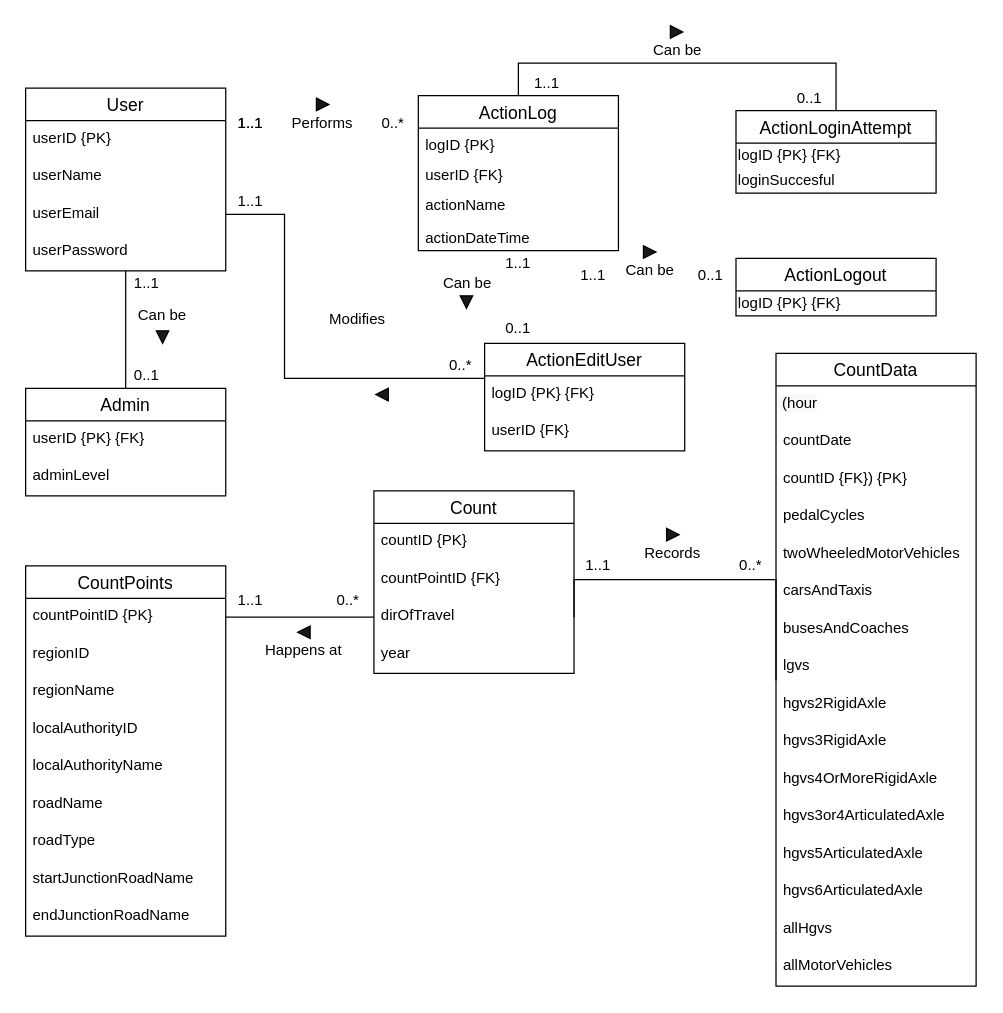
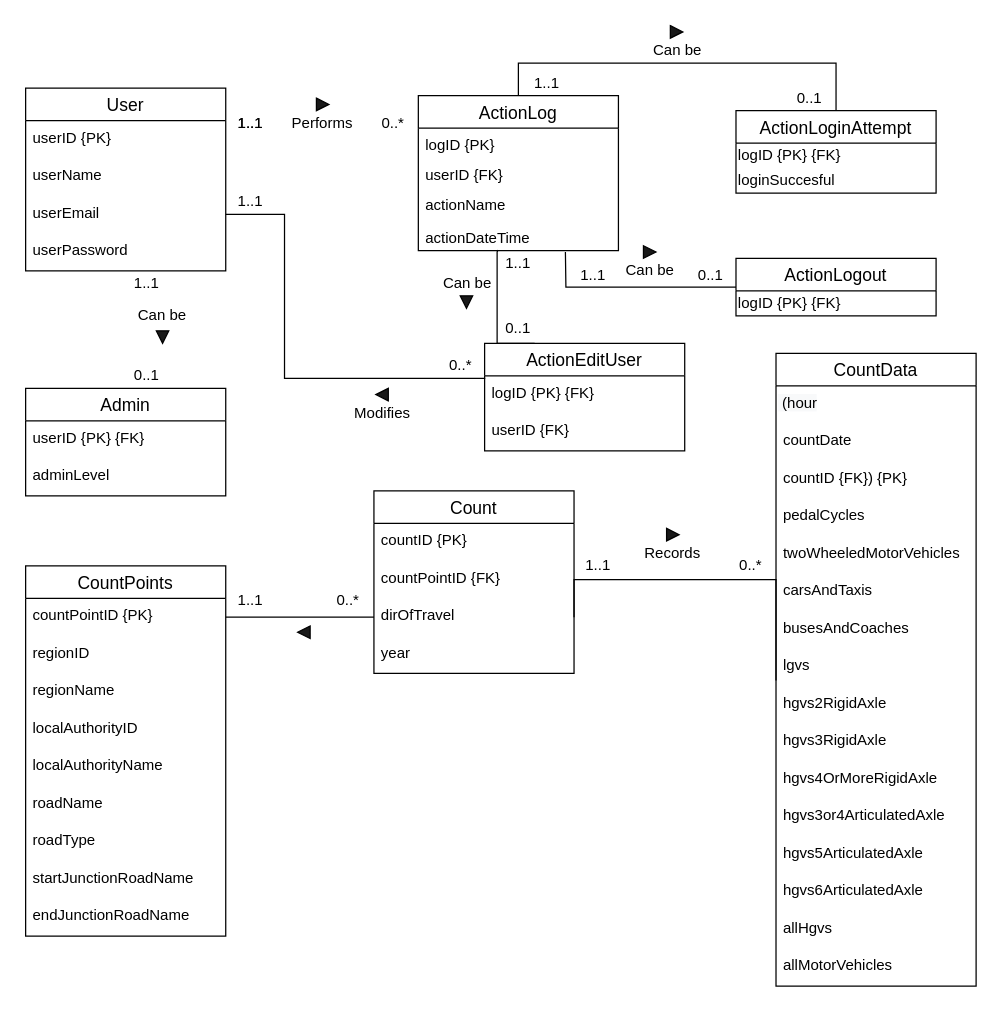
none -> (634, 287)
none -> (497, 299)
(357, 319) -> (382, 413)
(126, 331) -> none
(304, 651) -> none
